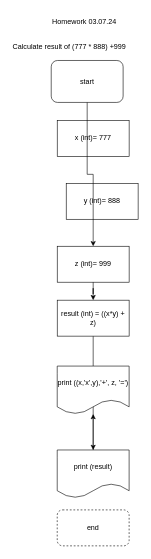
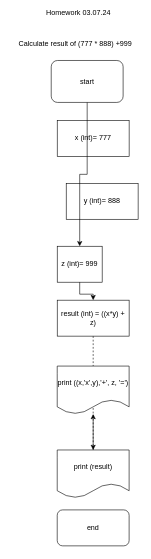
(84, 21) -> (78, 12)
(69, 47) -> (75, 44)
(93, 264) -> (80, 264)
(93, 351) -> (93, 351)
(93, 528) -> (93, 528)
